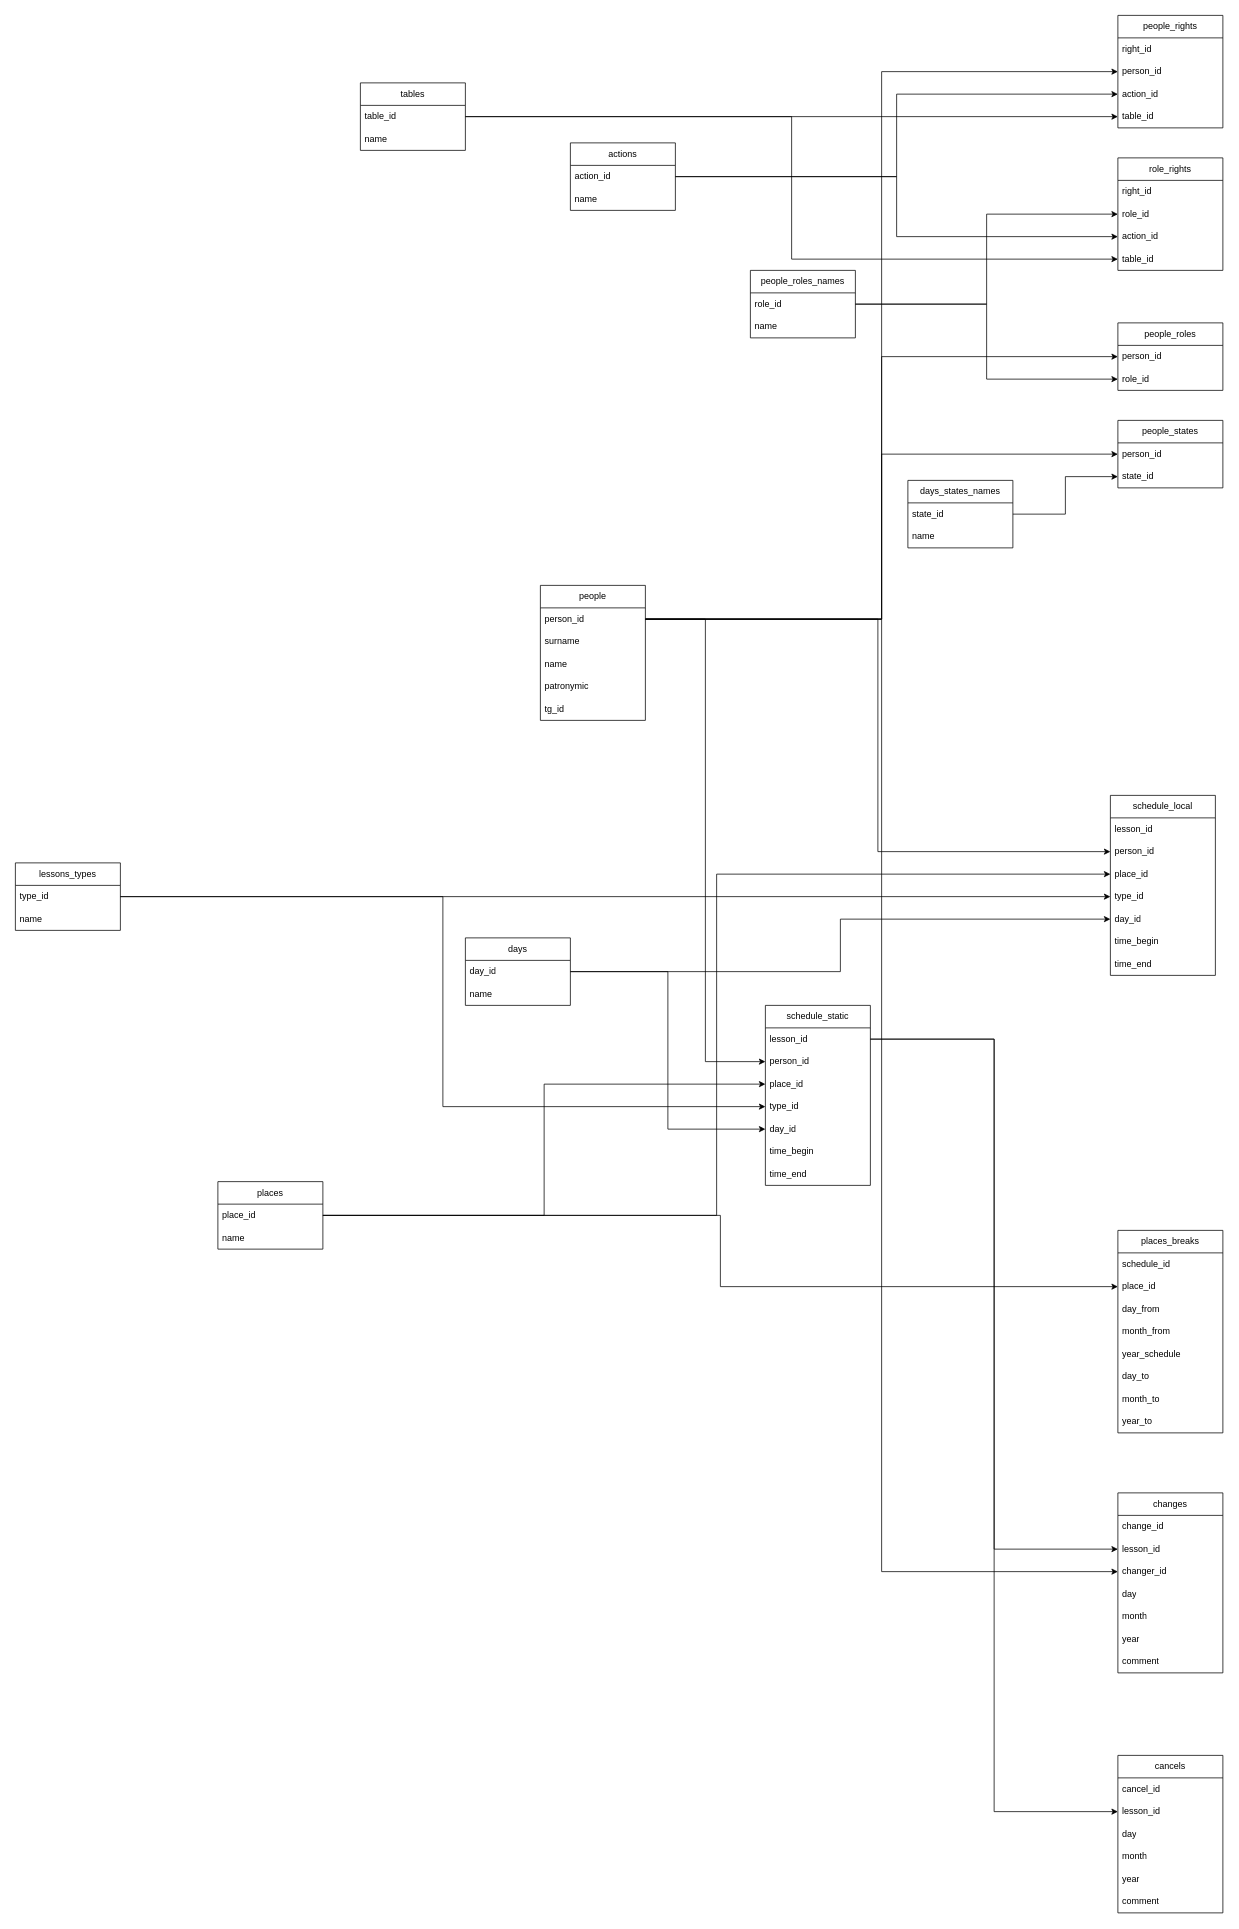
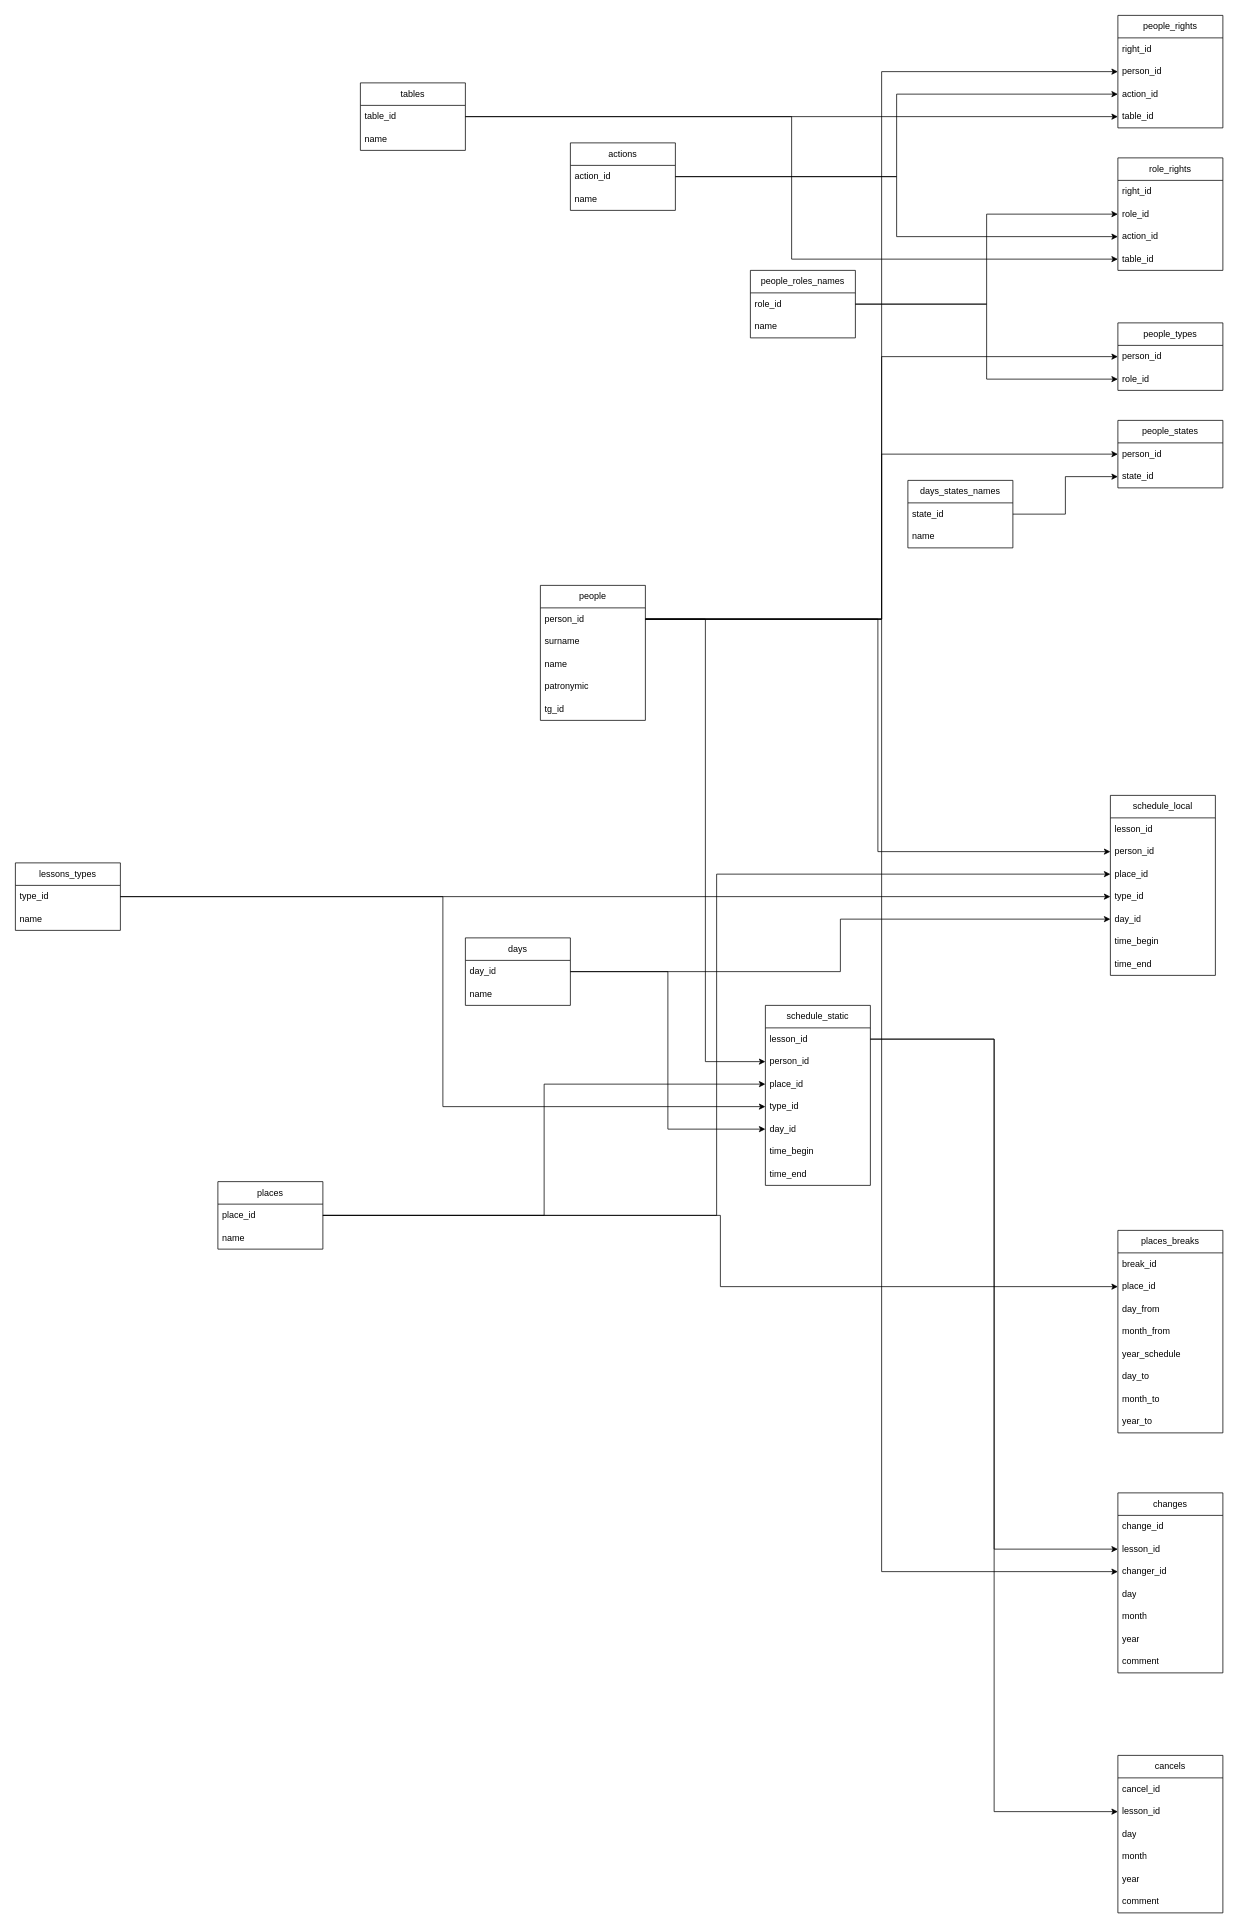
(1170, 334) -> (1170, 334)
(1148, 1264) -> (1141, 1264)
